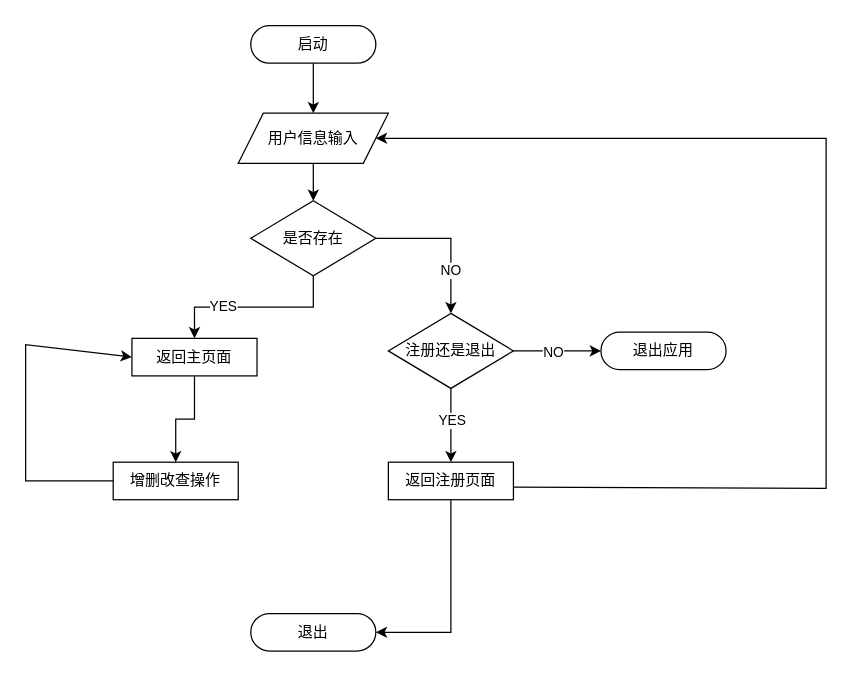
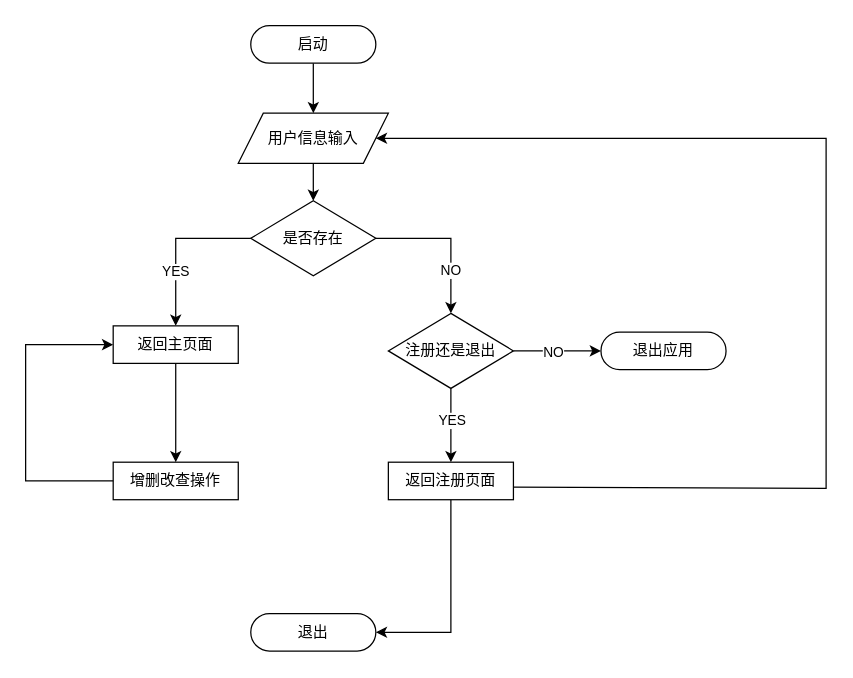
(194, 357) -> (176, 344)
